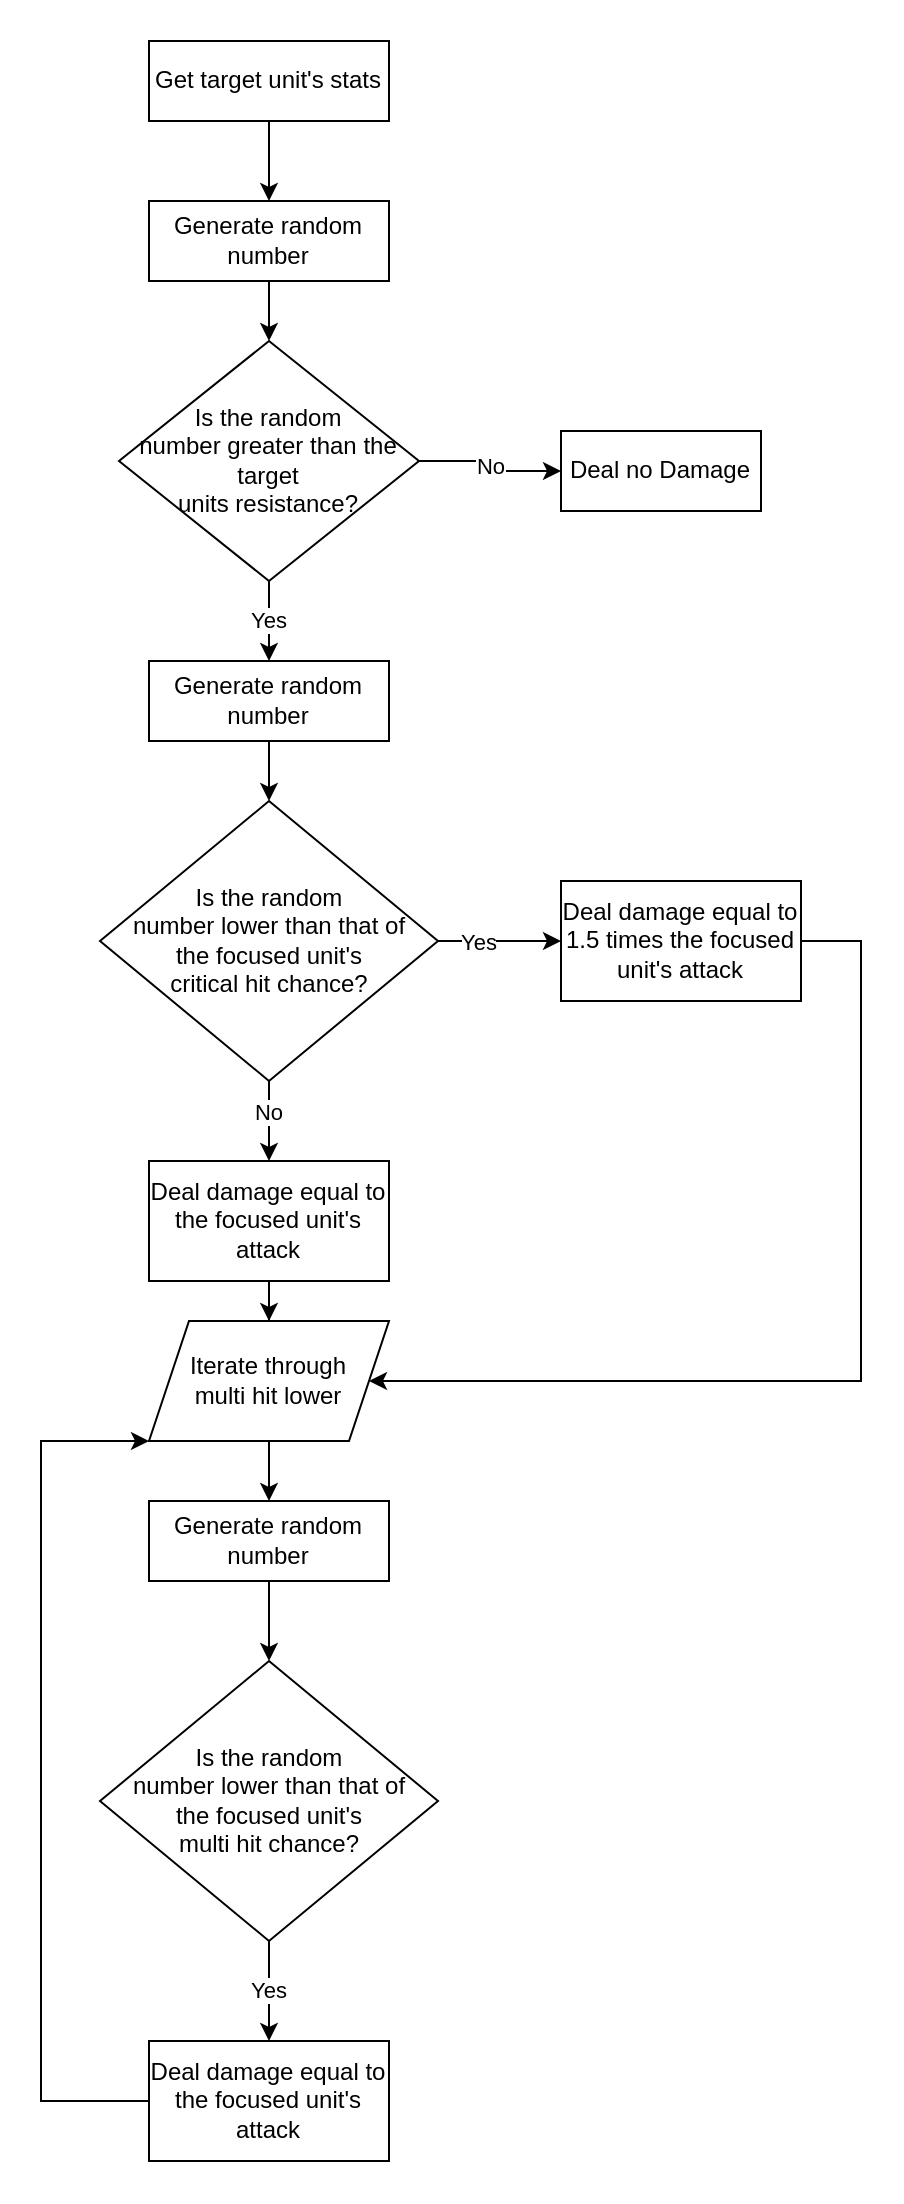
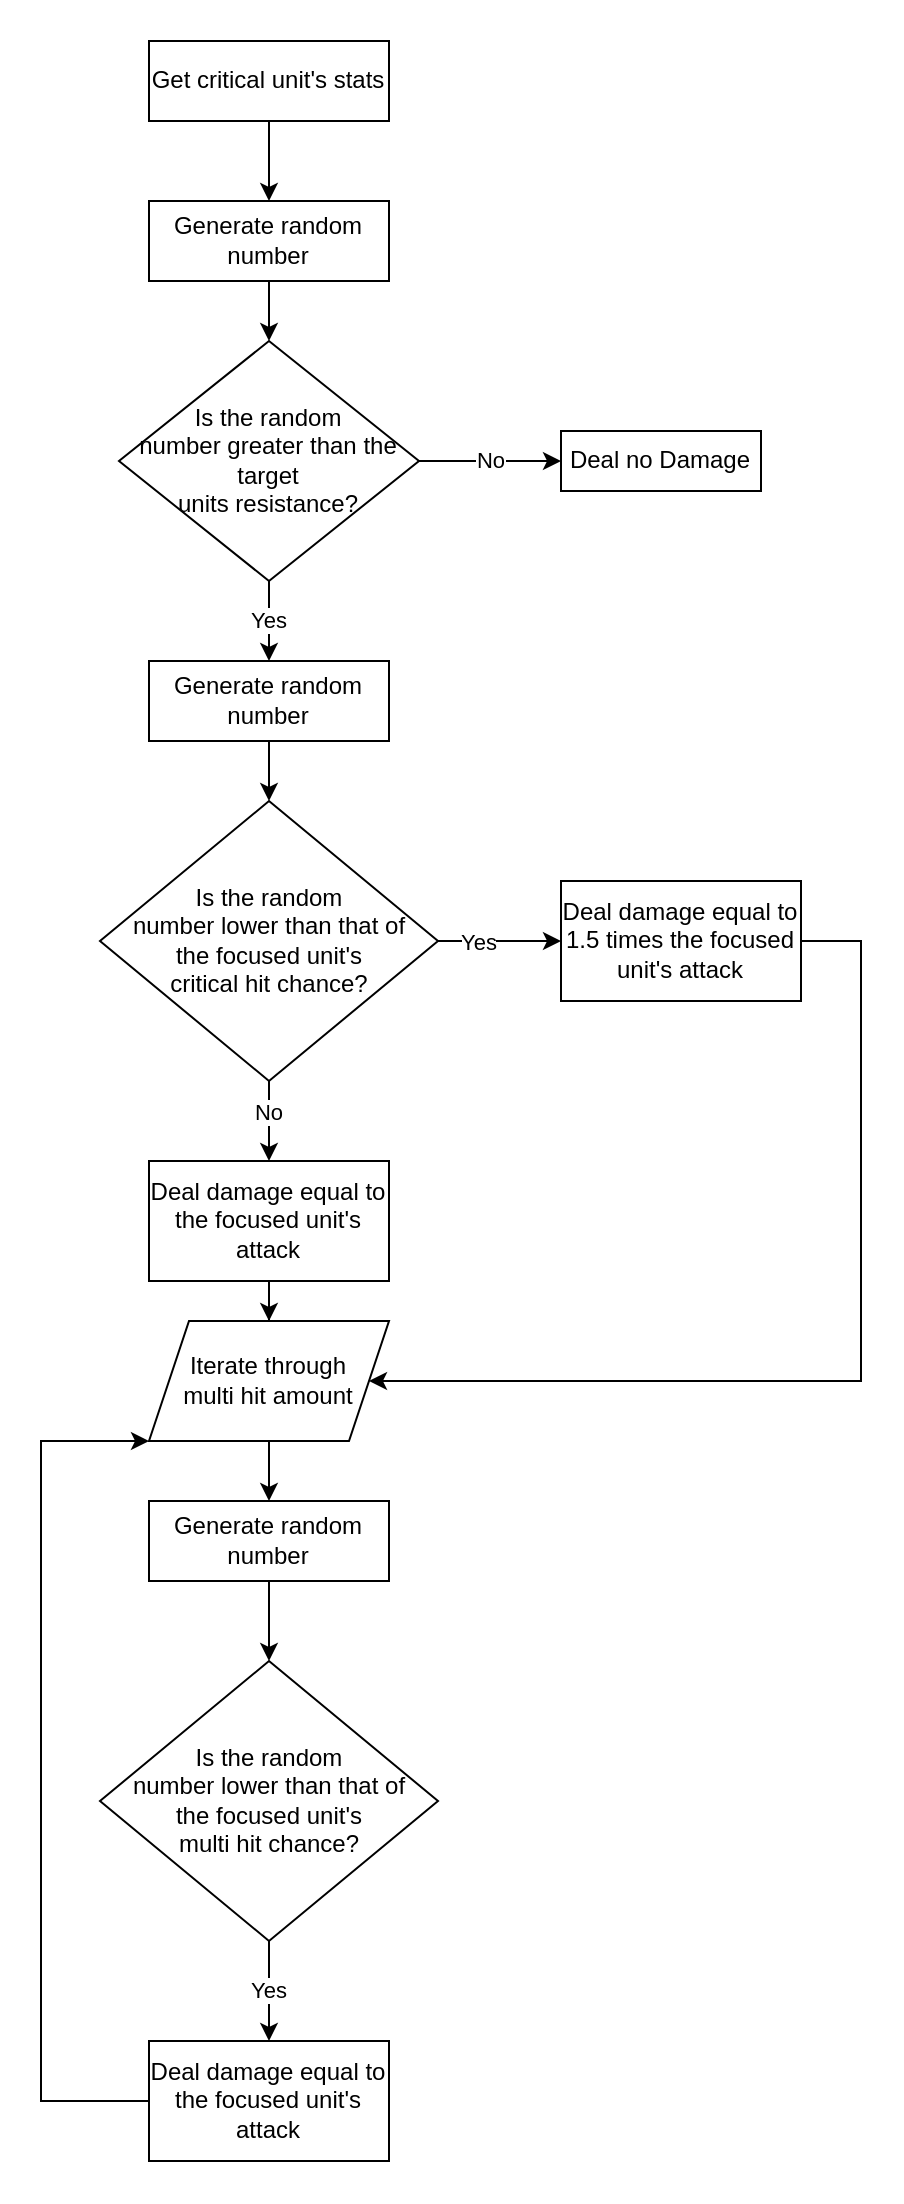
(269, 81) -> (269, 81)
(661, 471) -> (661, 461)
(269, 1381) -> (269, 1381)
